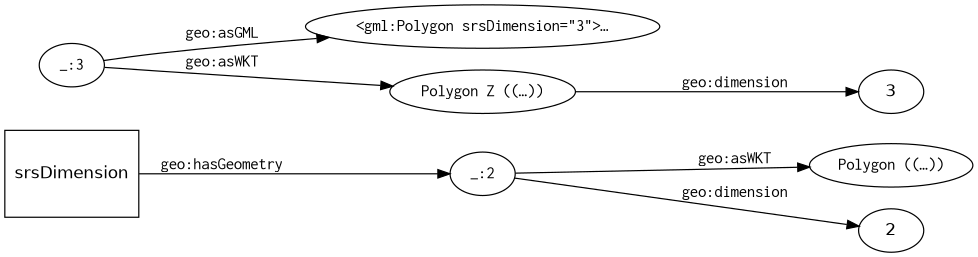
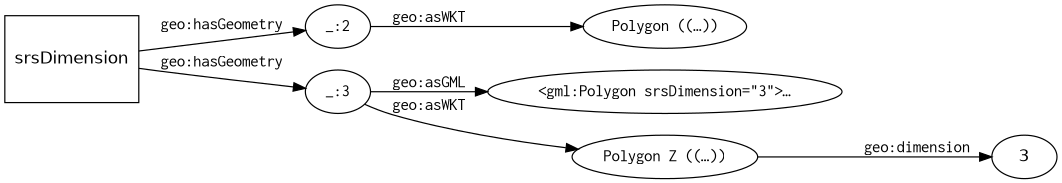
none -> (216, 78)
(891, 231) -> none
